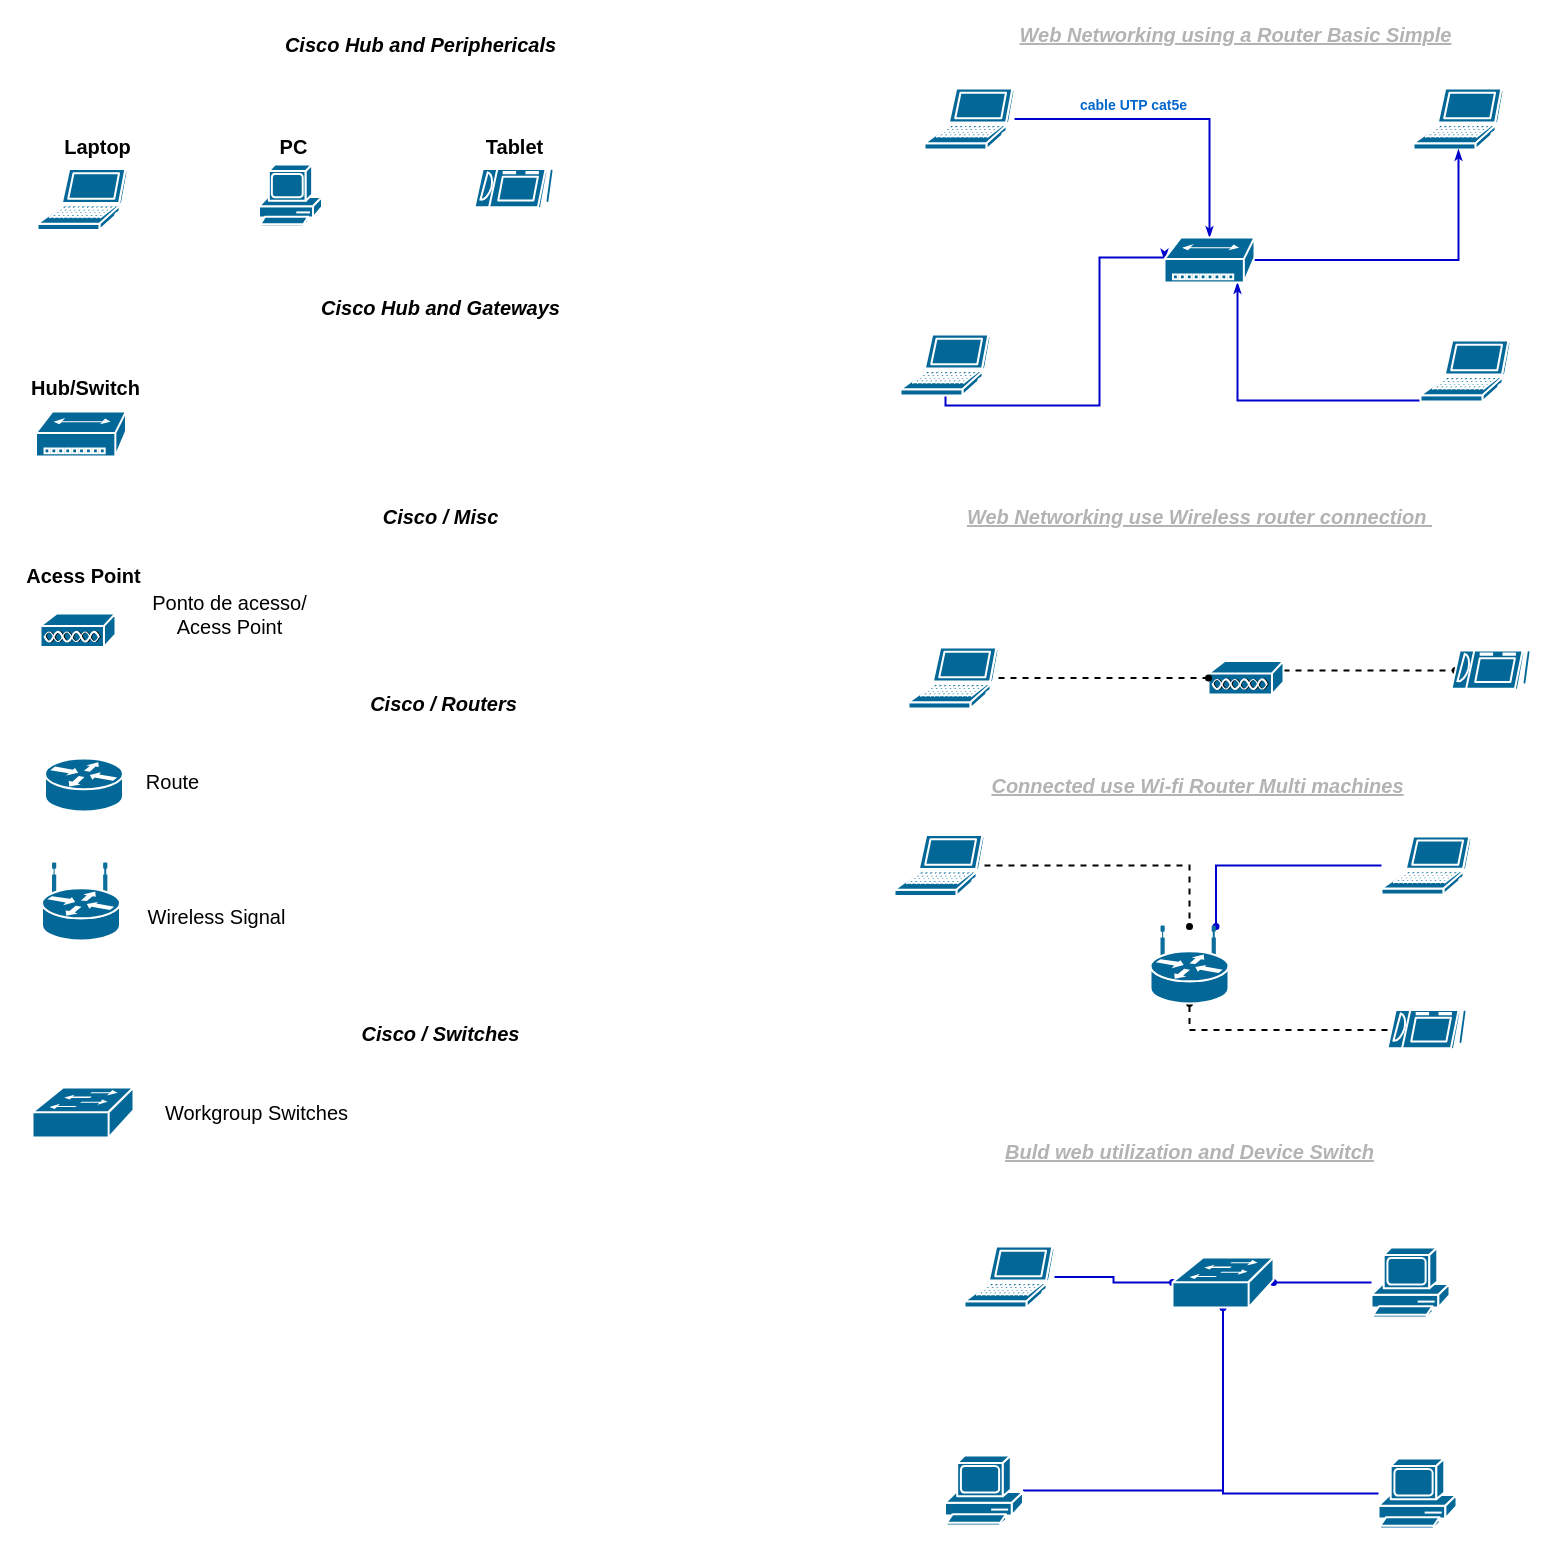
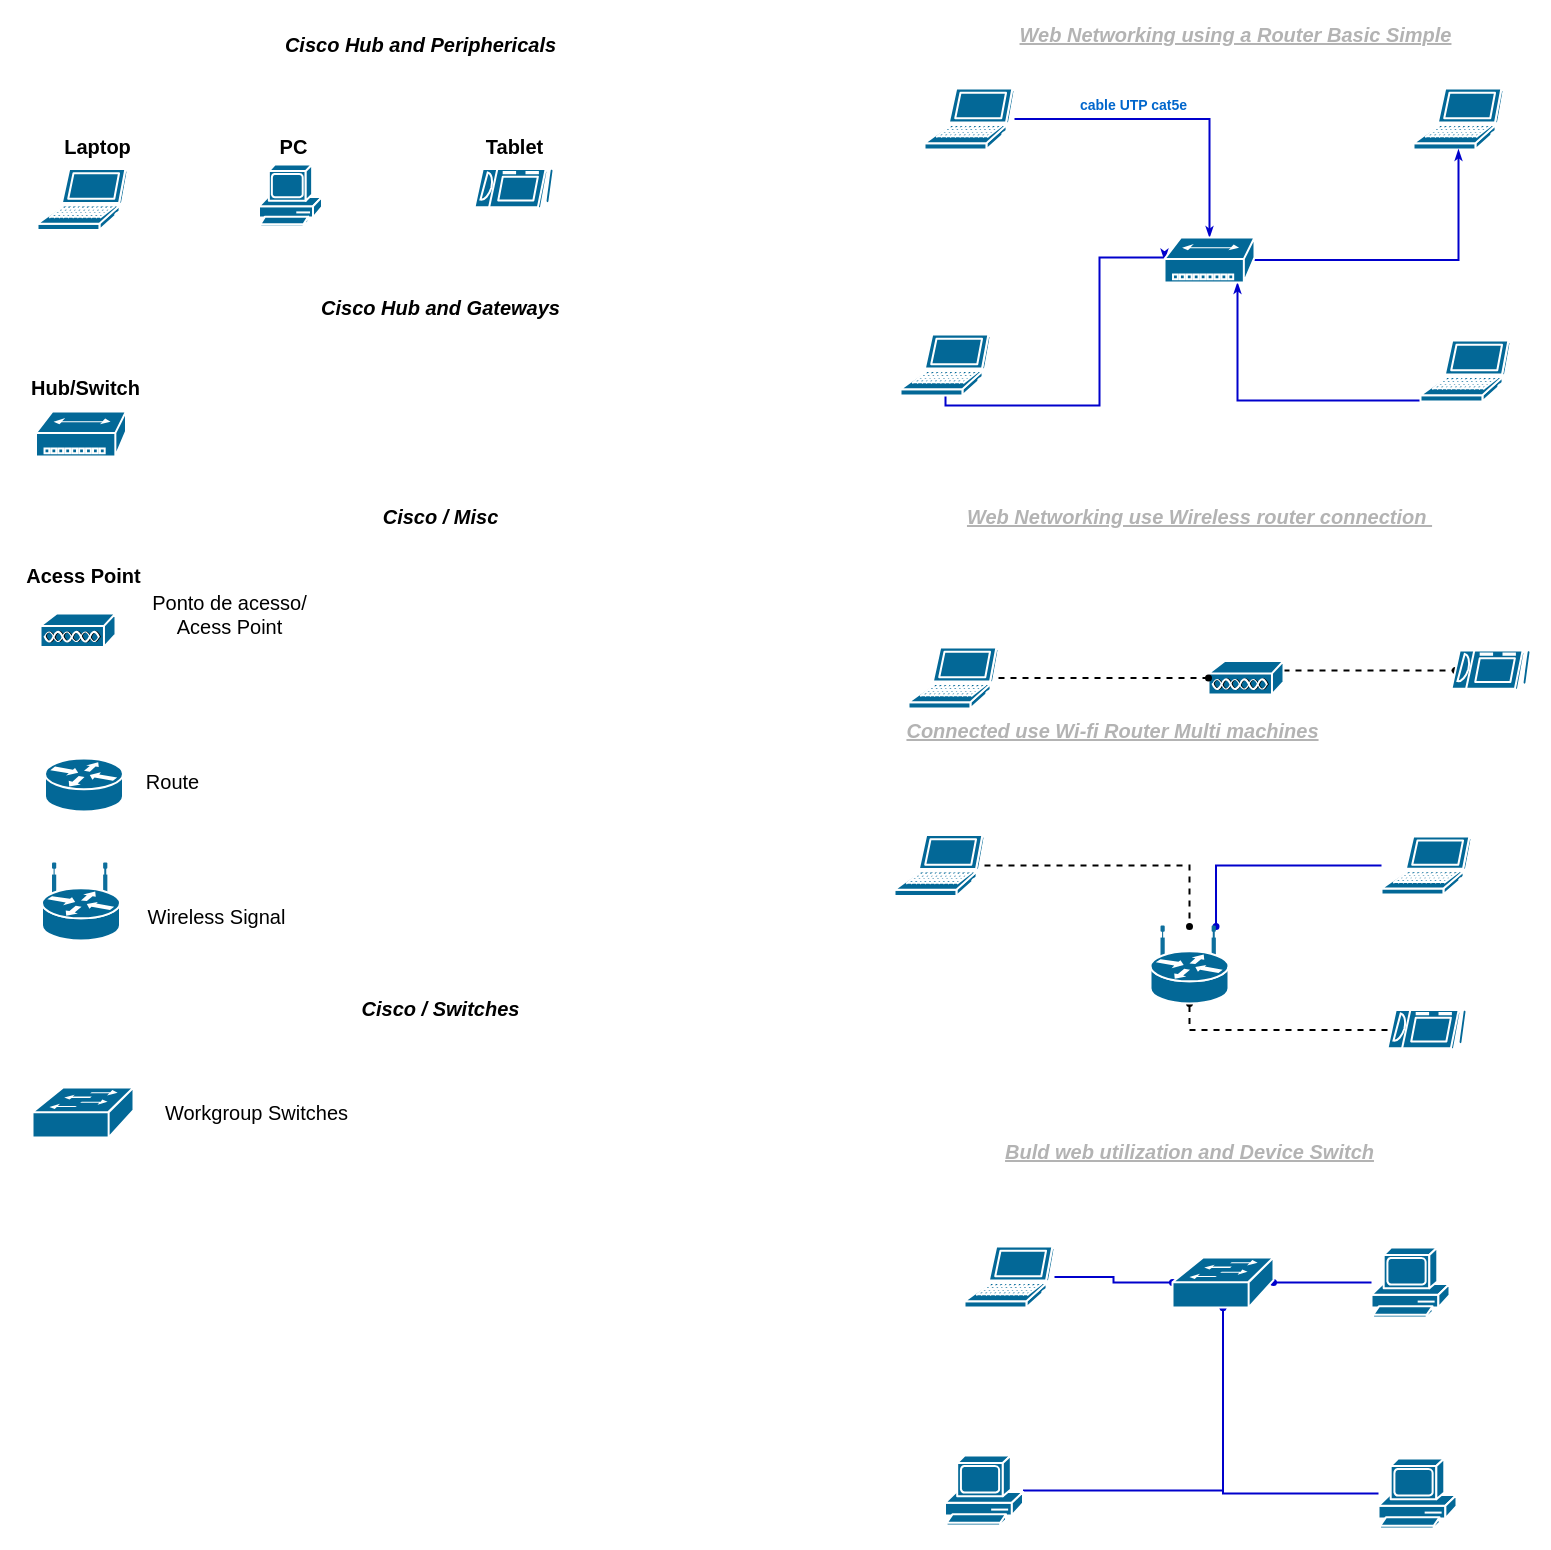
(443, 704) -> none
(1198, 785) -> (1113, 730)
(440, 1034) -> (440, 1009)
